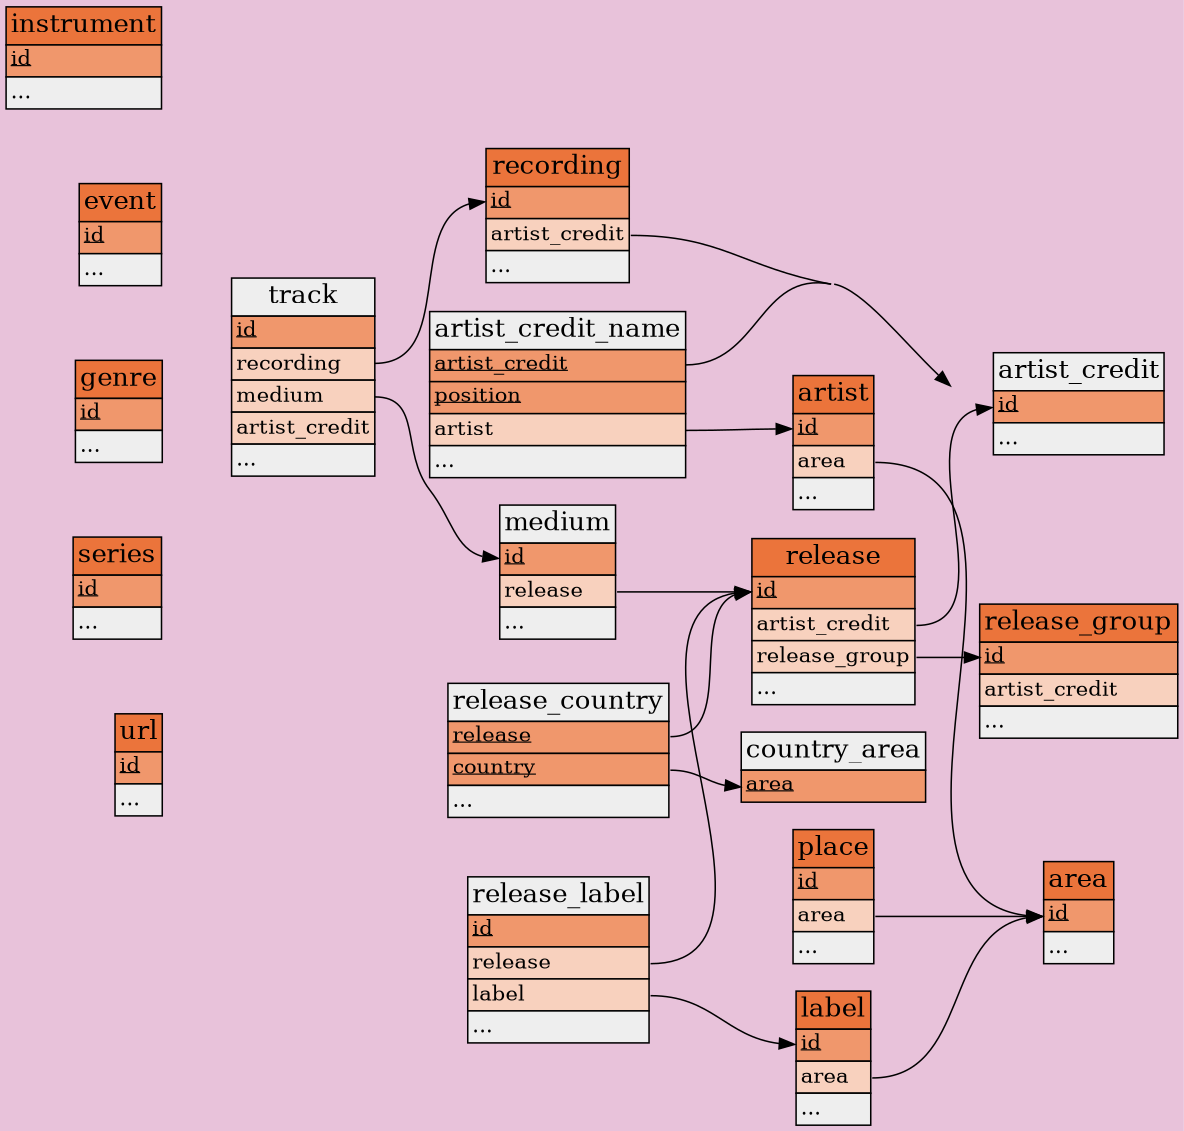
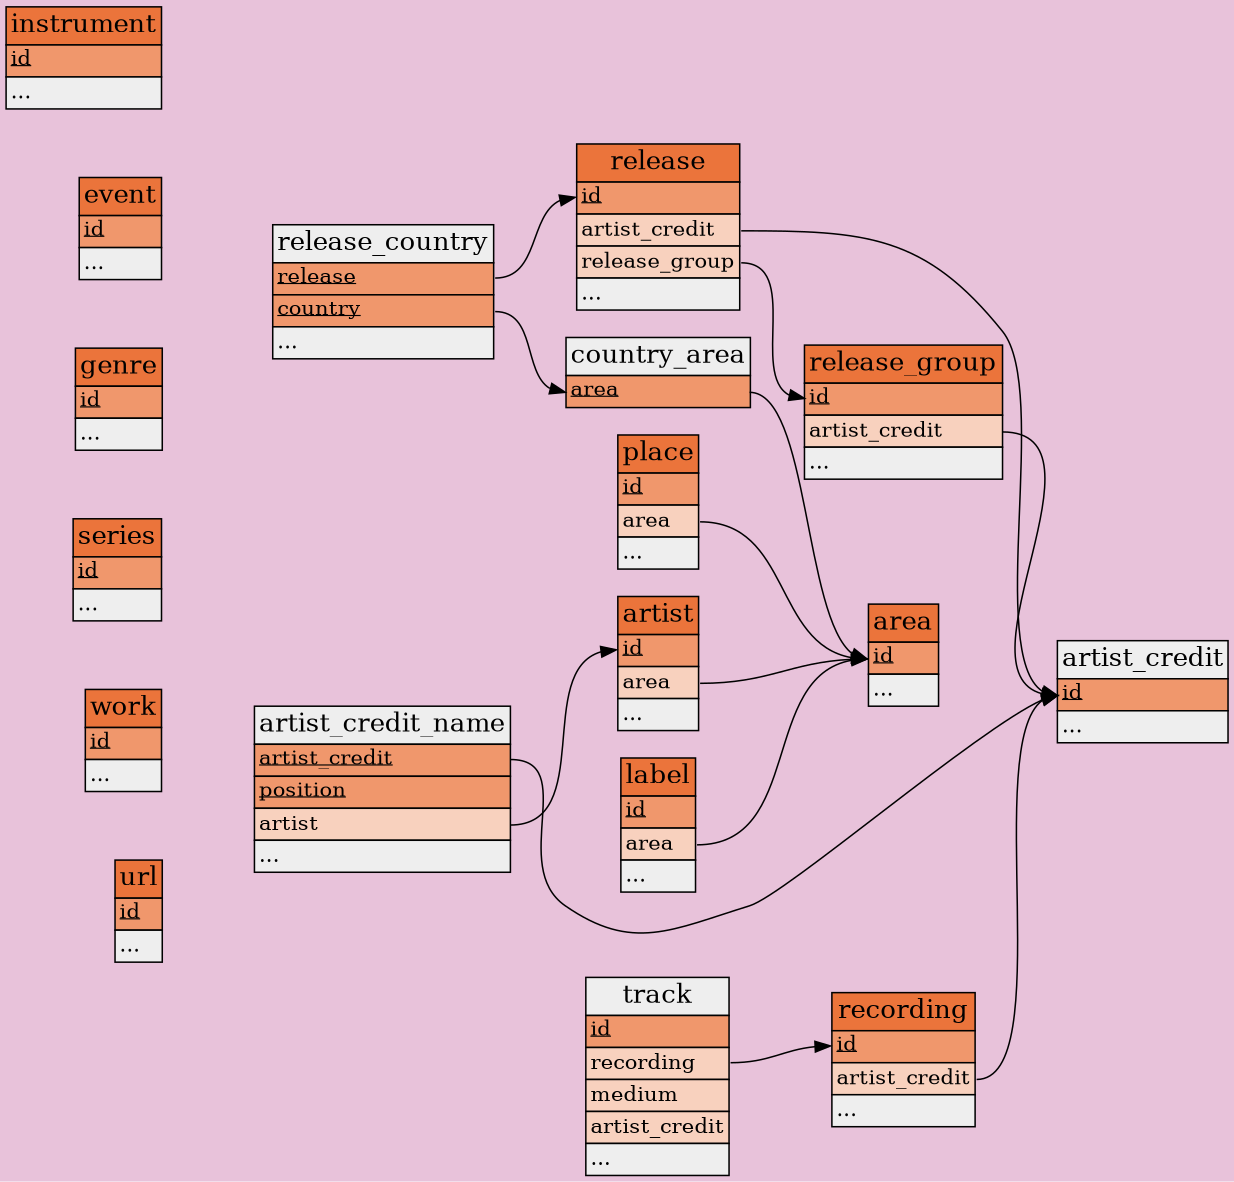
none -> (807, 518)
none -> (1032, 556)
(558, 572) -> none
none -> (123, 740)
(558, 959) -> none
